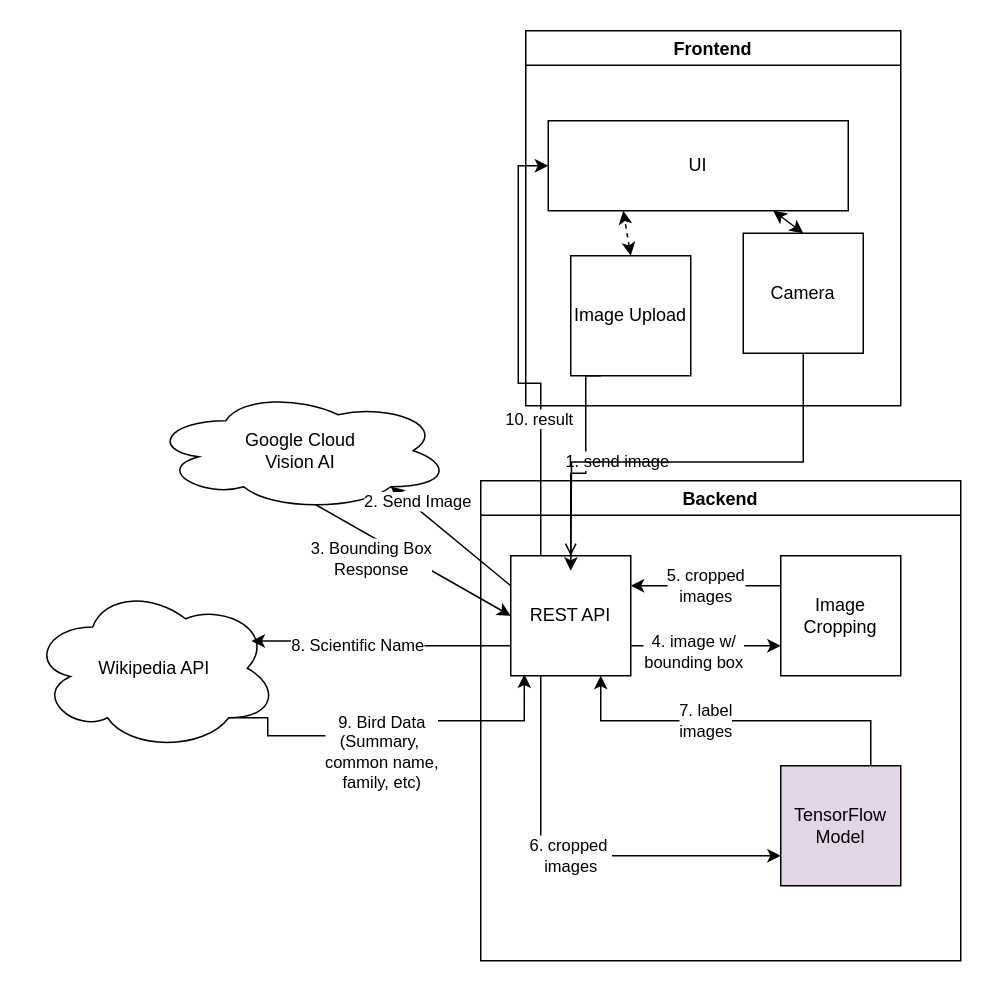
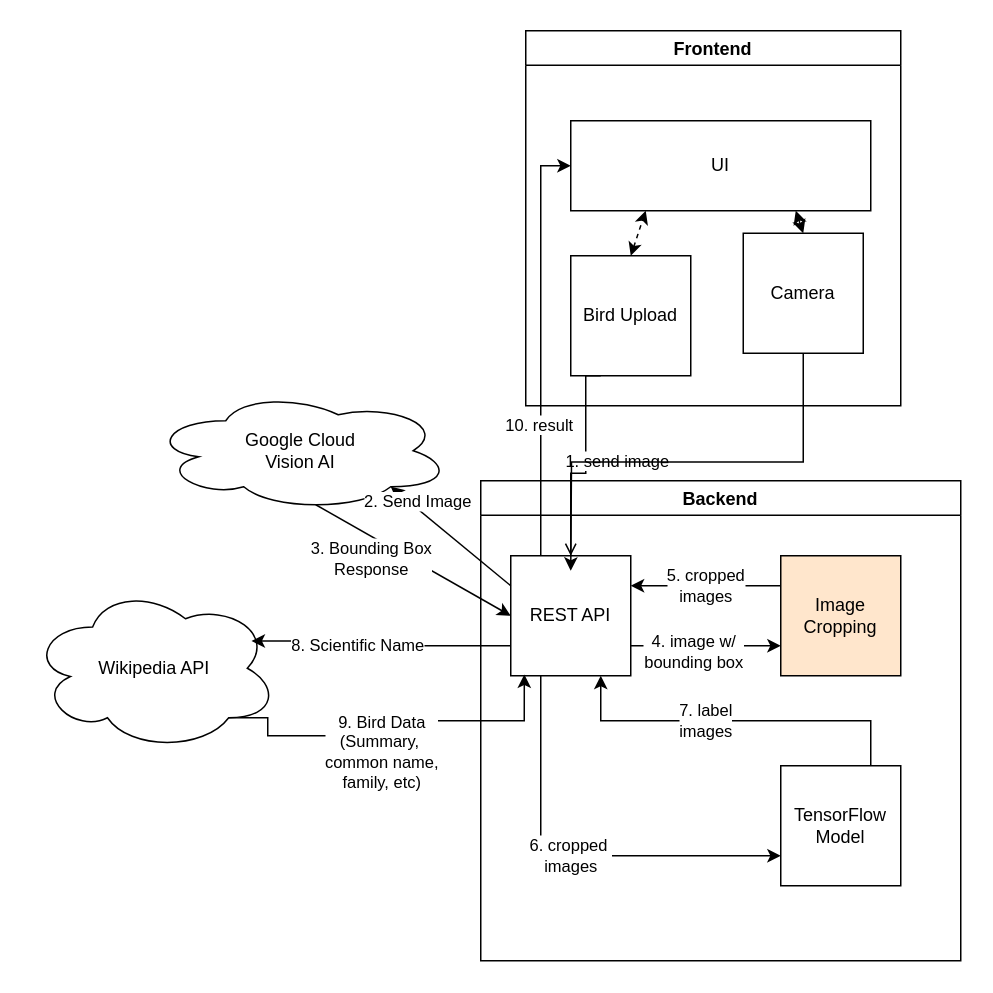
(698, 166) -> (721, 166)
(631, 316) -> (631, 316)
(841, 616) -> (841, 616)
(841, 826) -> (841, 826)
